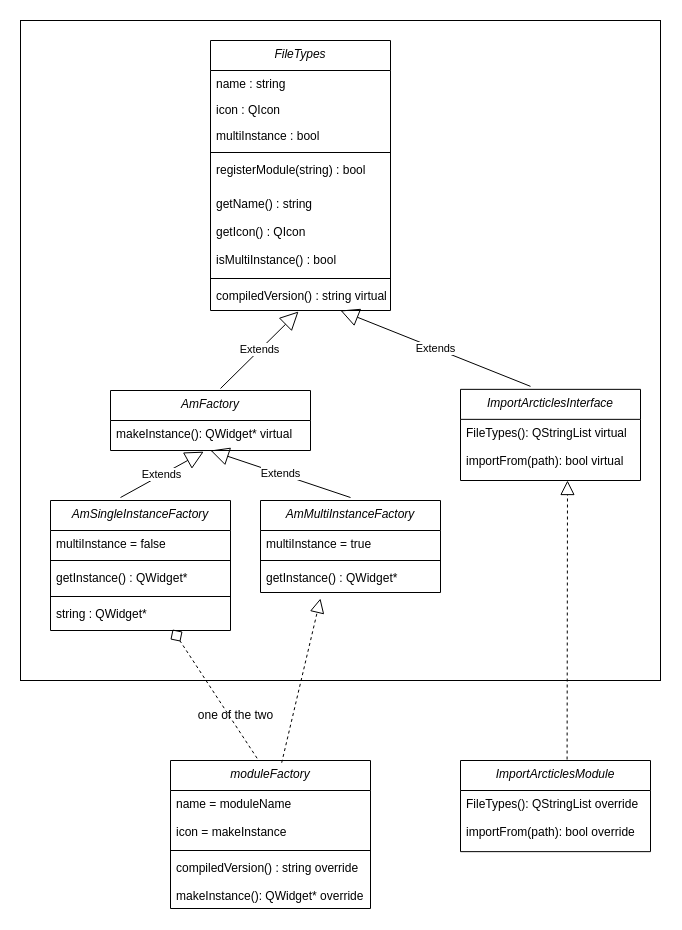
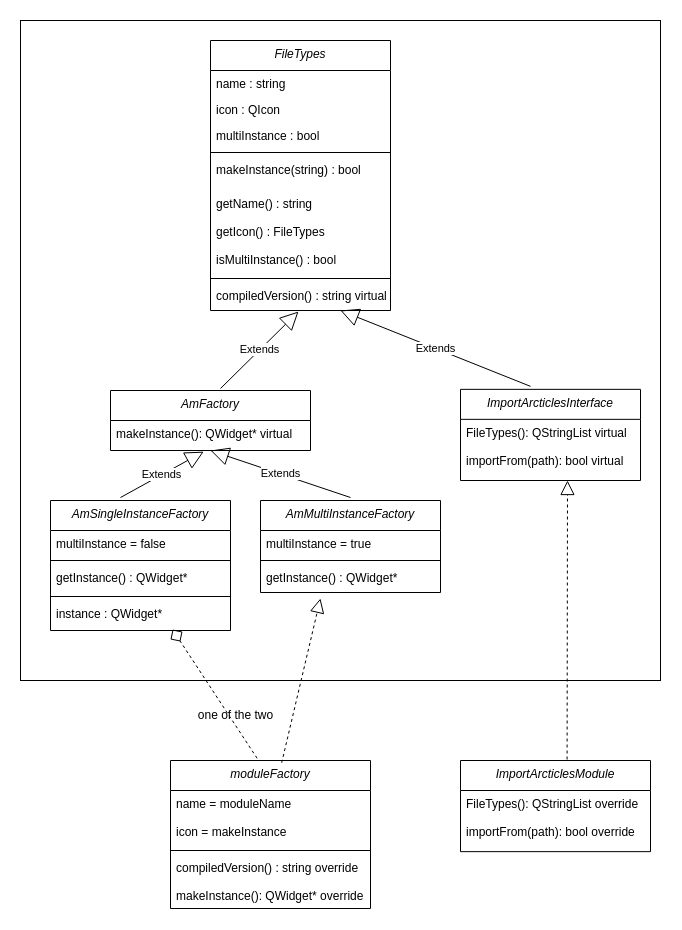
(303, 170) -> (299, 170)
(268, 232) -> (279, 232)
(105, 614) -> (112, 614)
